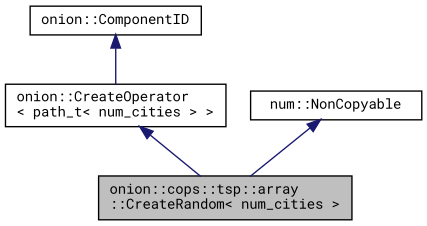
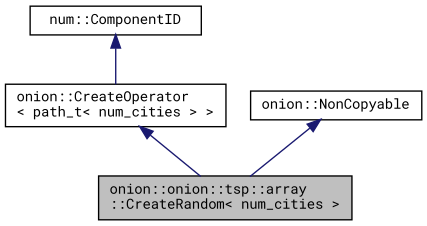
(116, 21) -> (116, 21)
(336, 105) -> (336, 105)
(225, 198) -> (225, 198)
